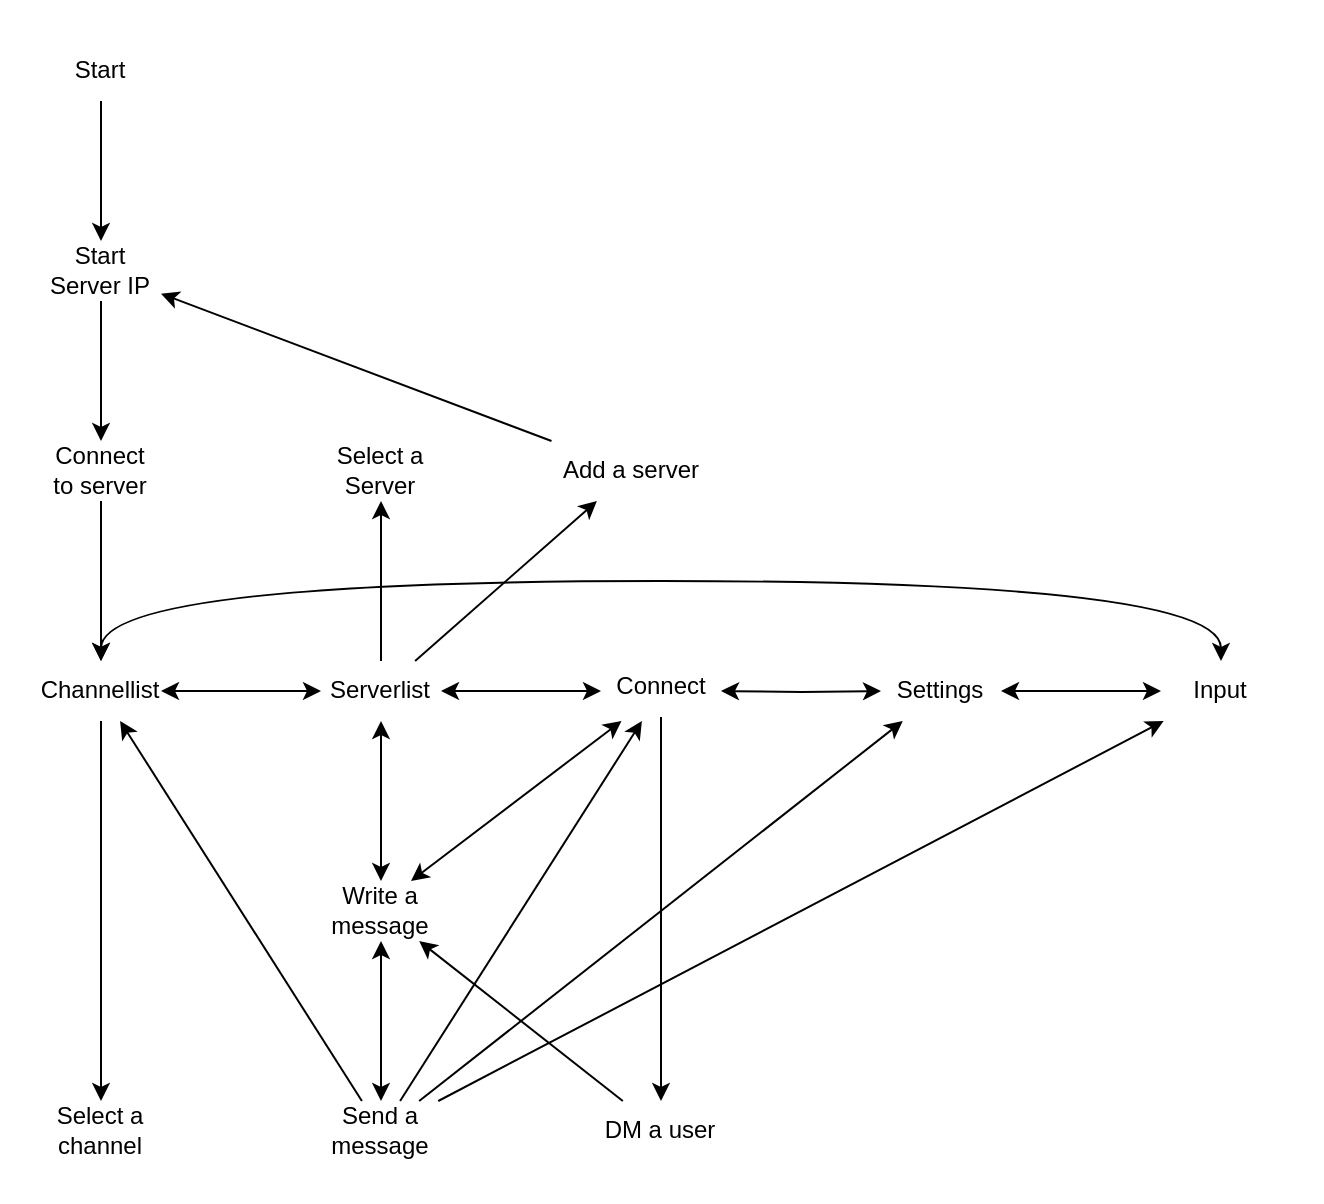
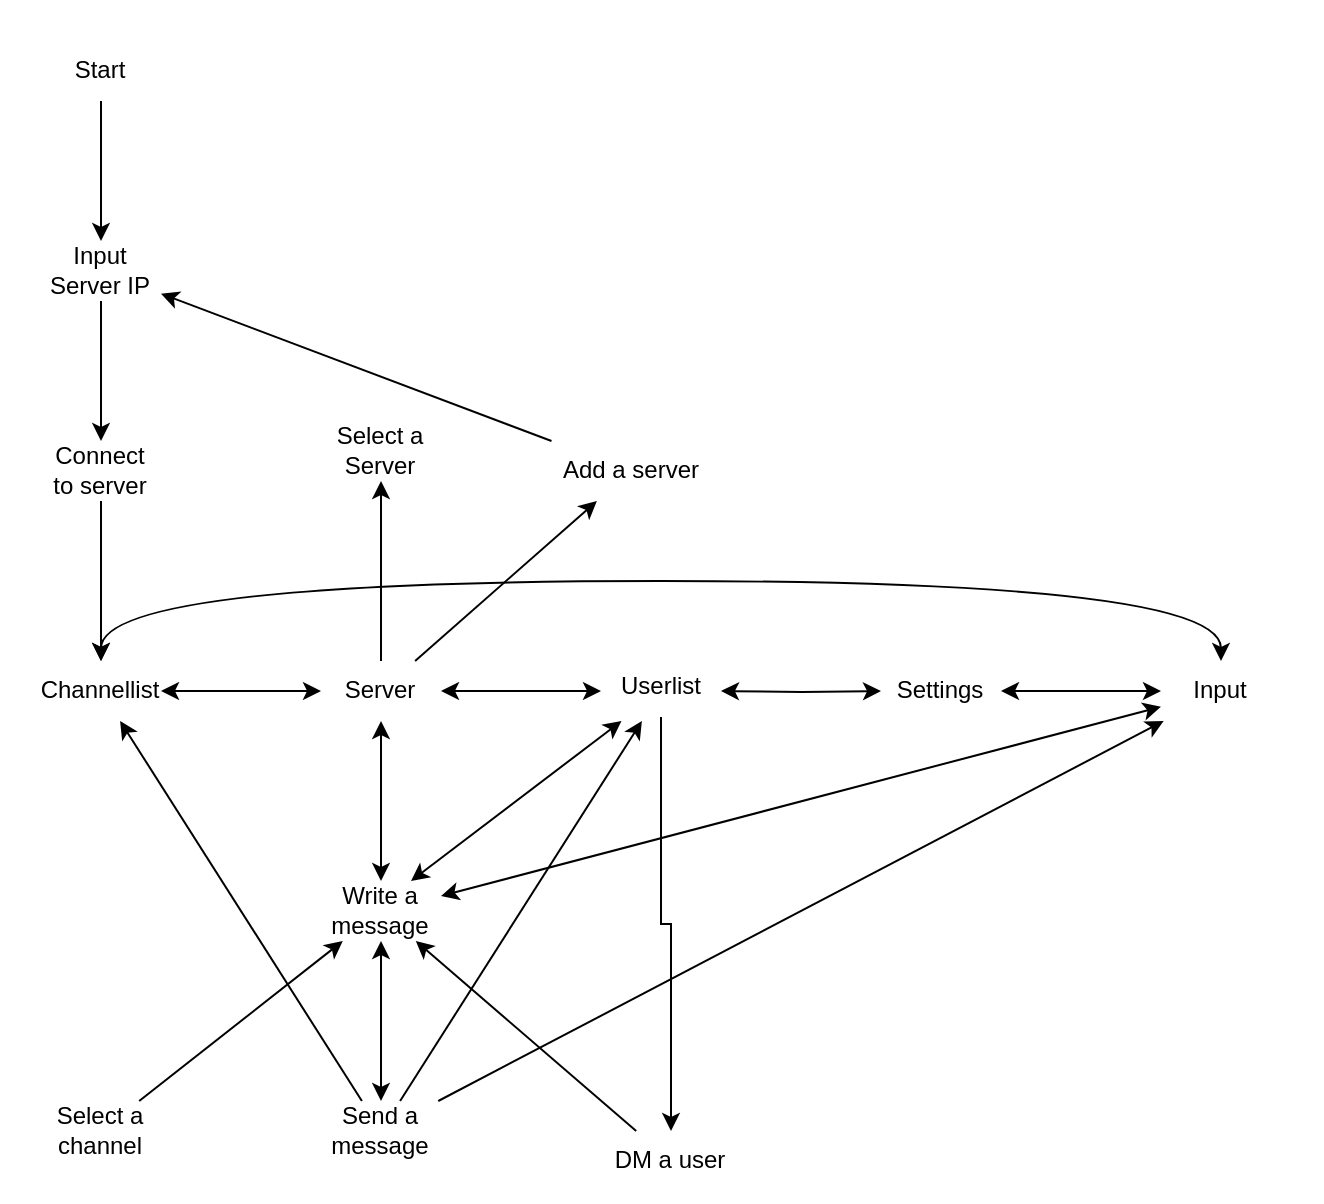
(101, 271) -> (101, 271)
(381, 471) -> (381, 451)
(662, 687) -> (662, 687)
(381, 691) -> (381, 691)
none -> (976, 755)
(101, 904) -> none
(539, 1007) -> none
none -> (236, 1025)
(661, 1131) -> (671, 1161)
